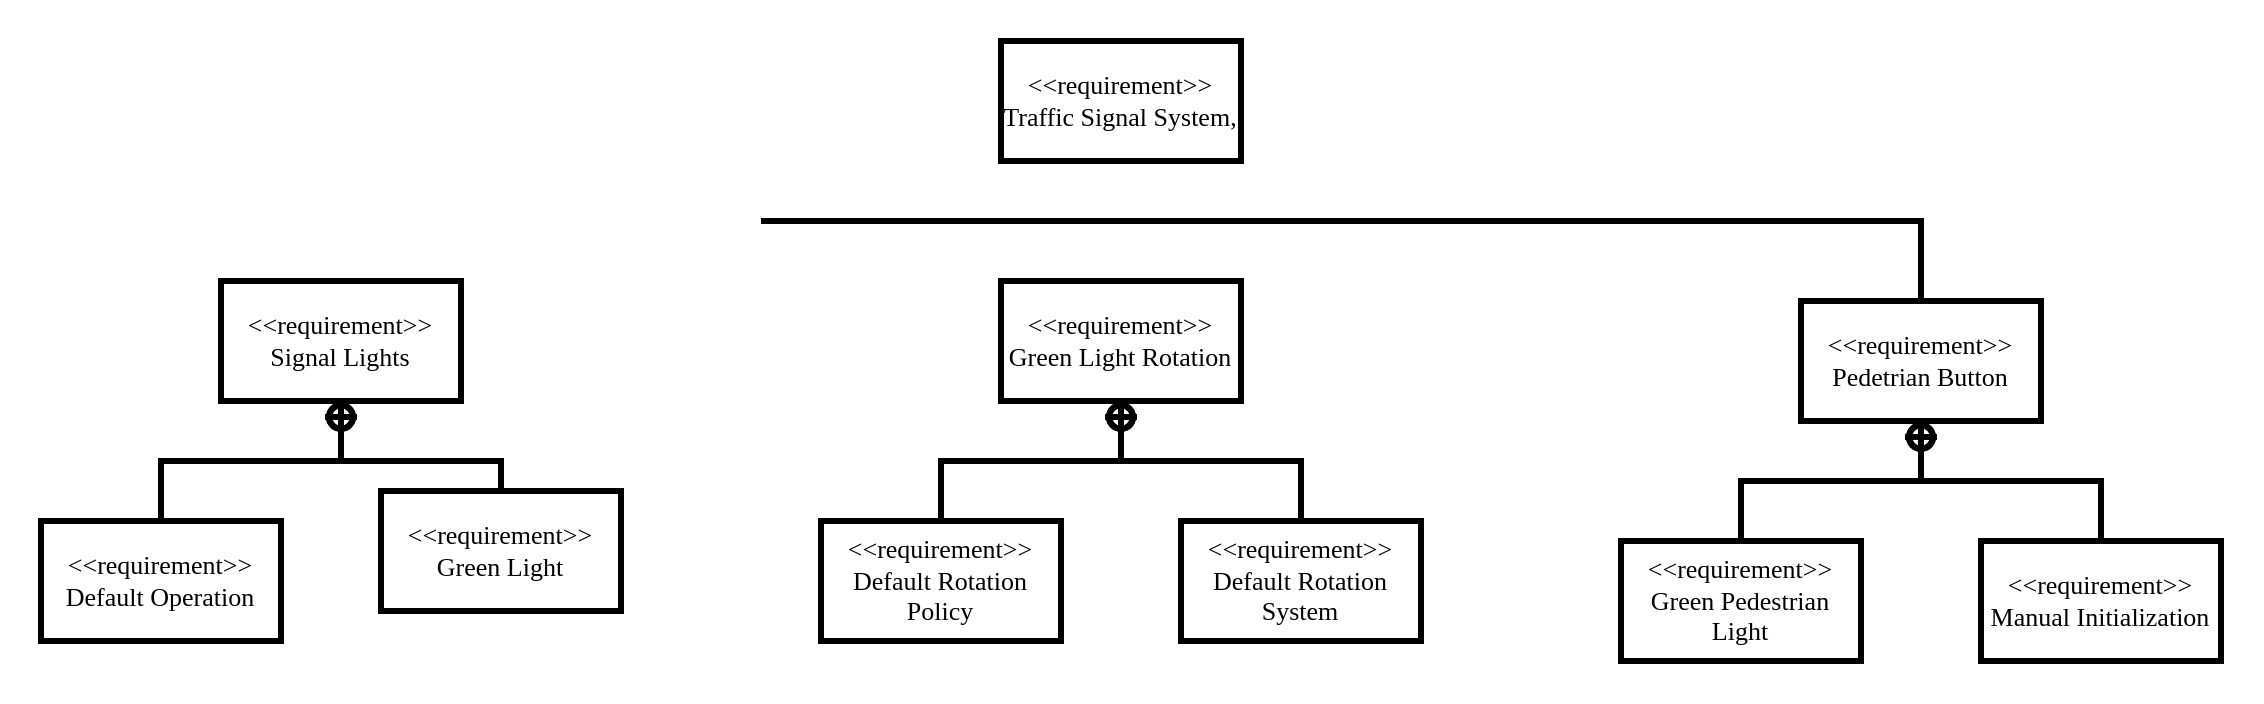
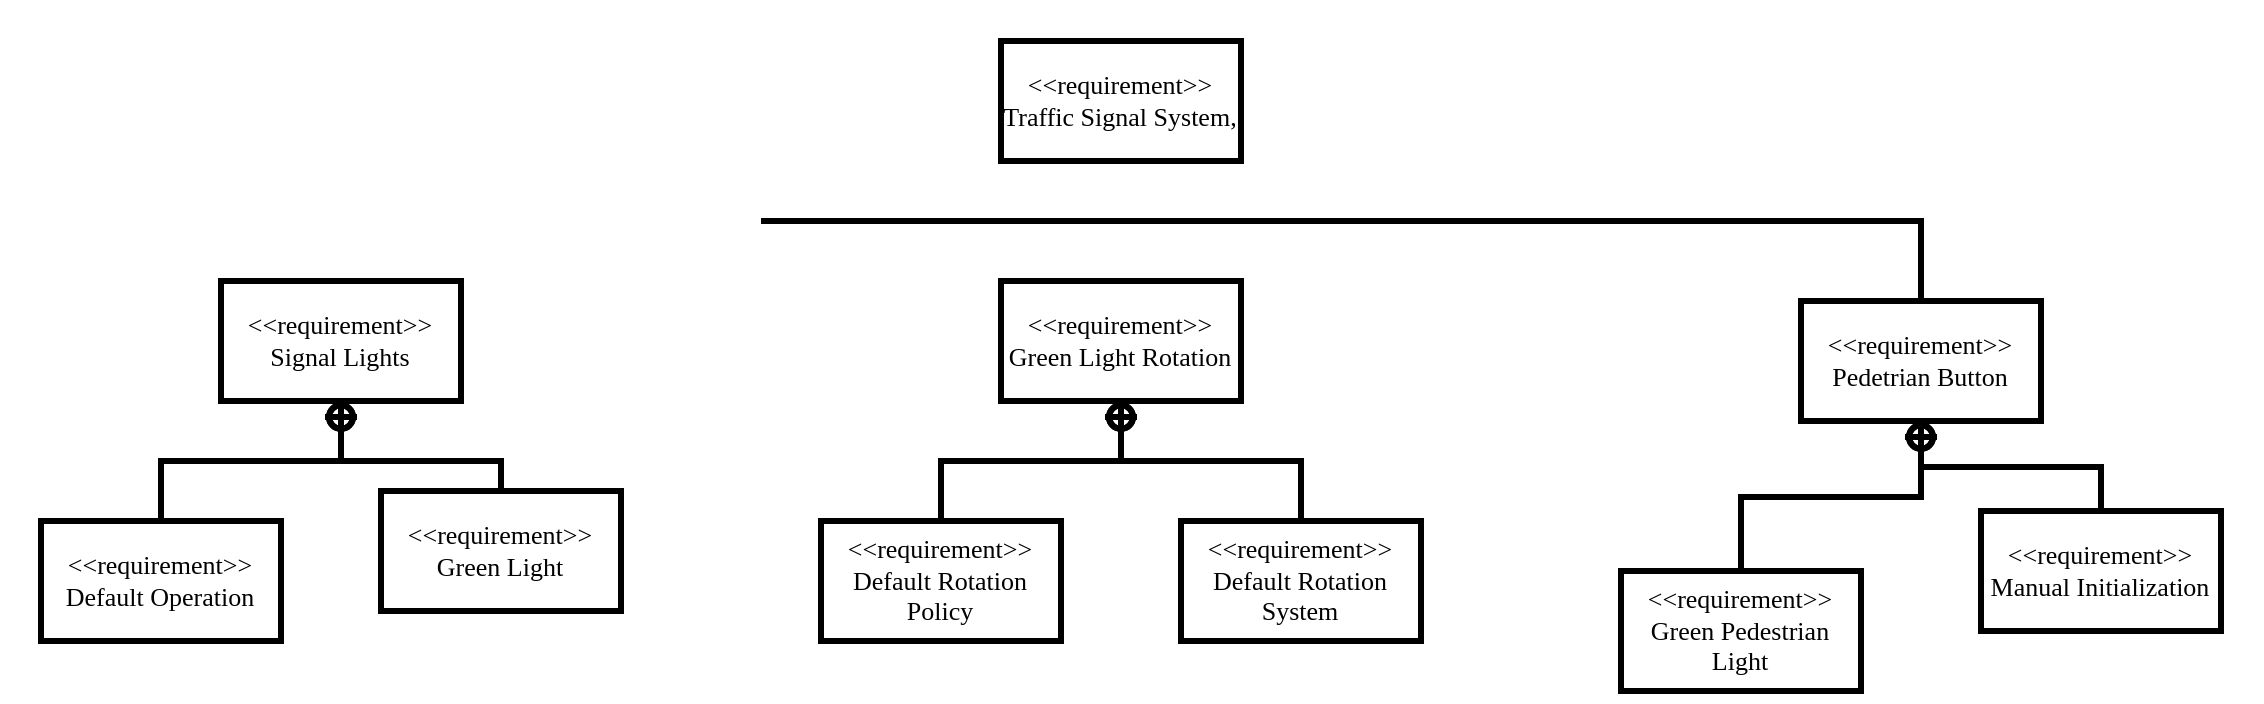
(1741, 601) -> (1741, 631)
(2101, 601) -> (2101, 571)
